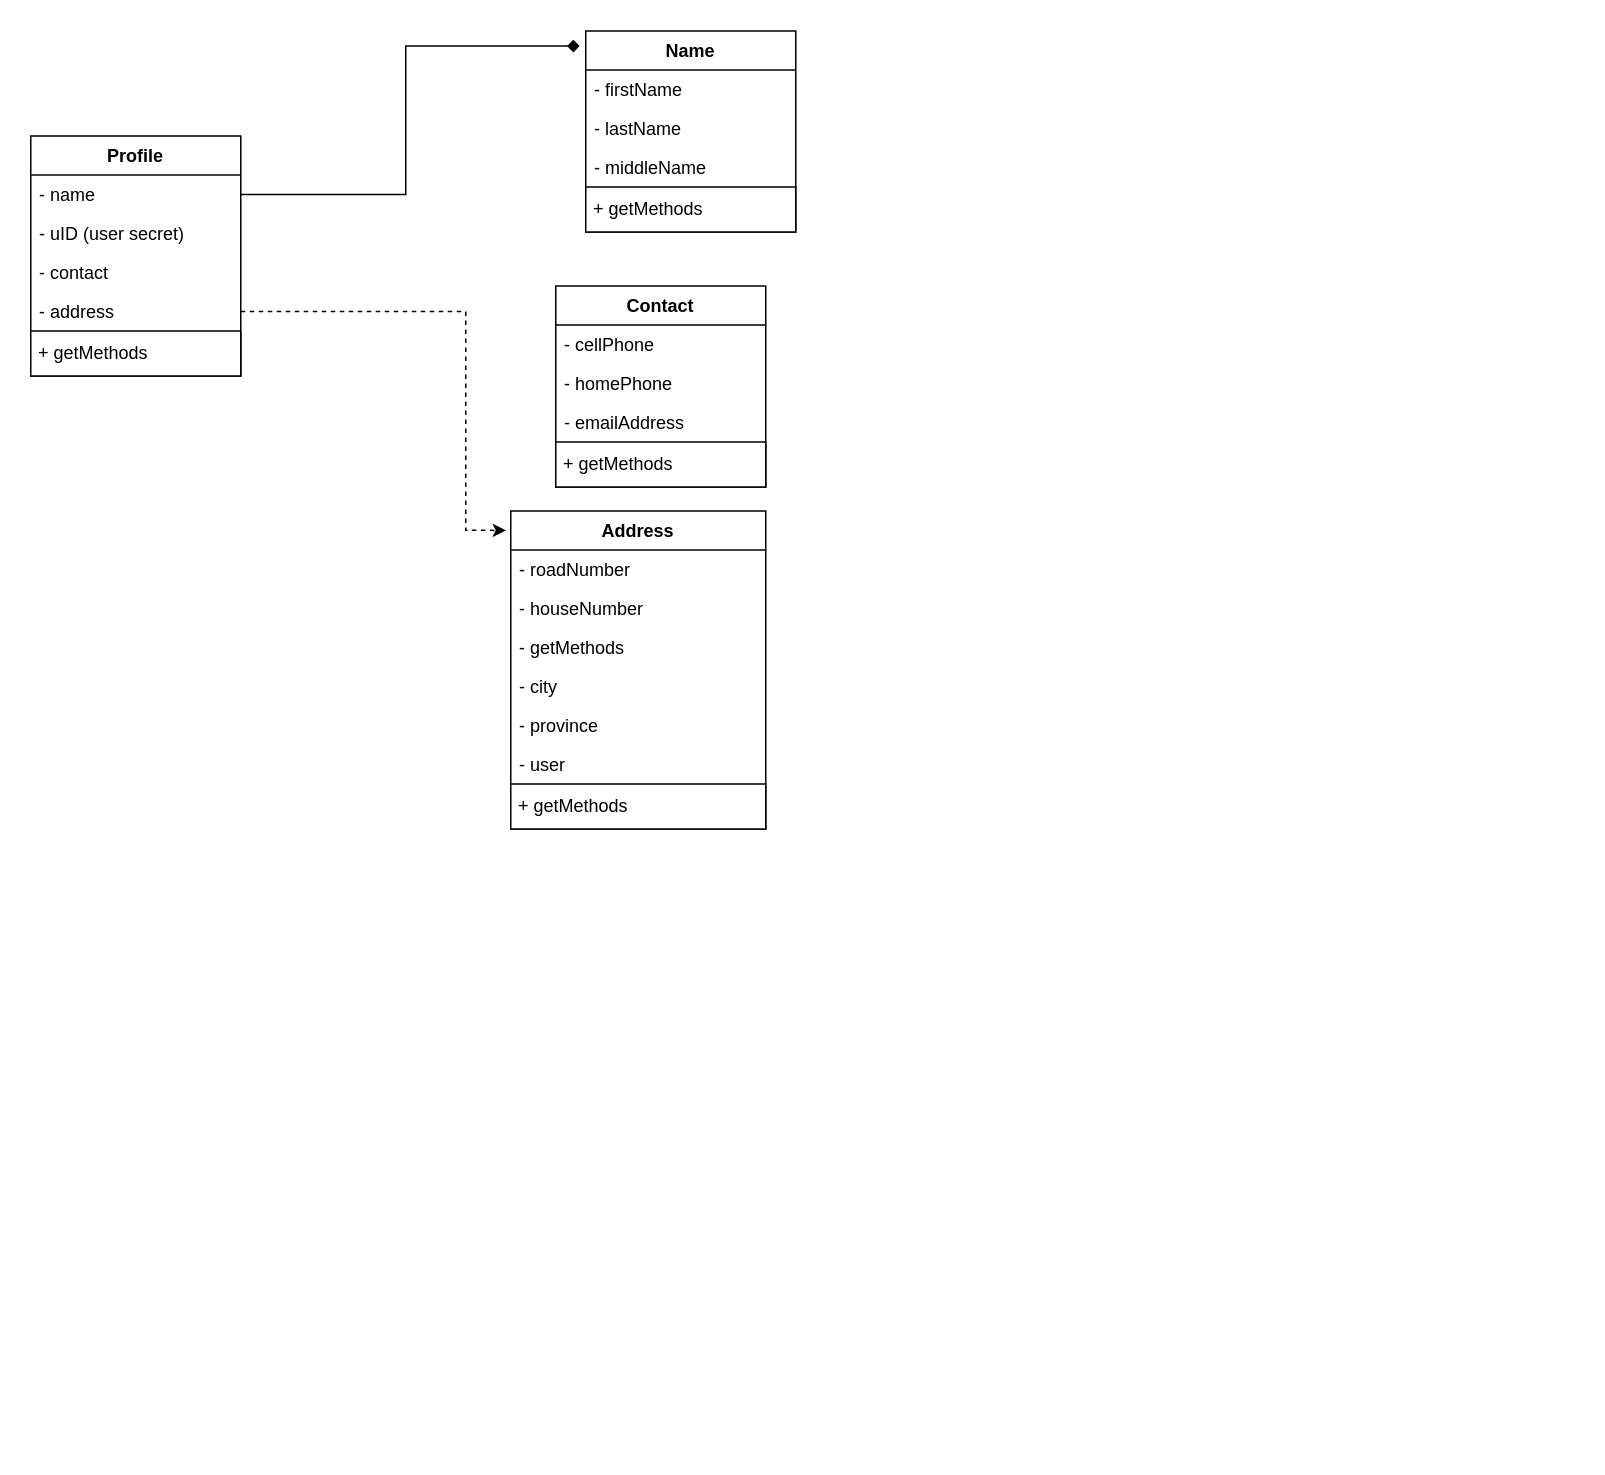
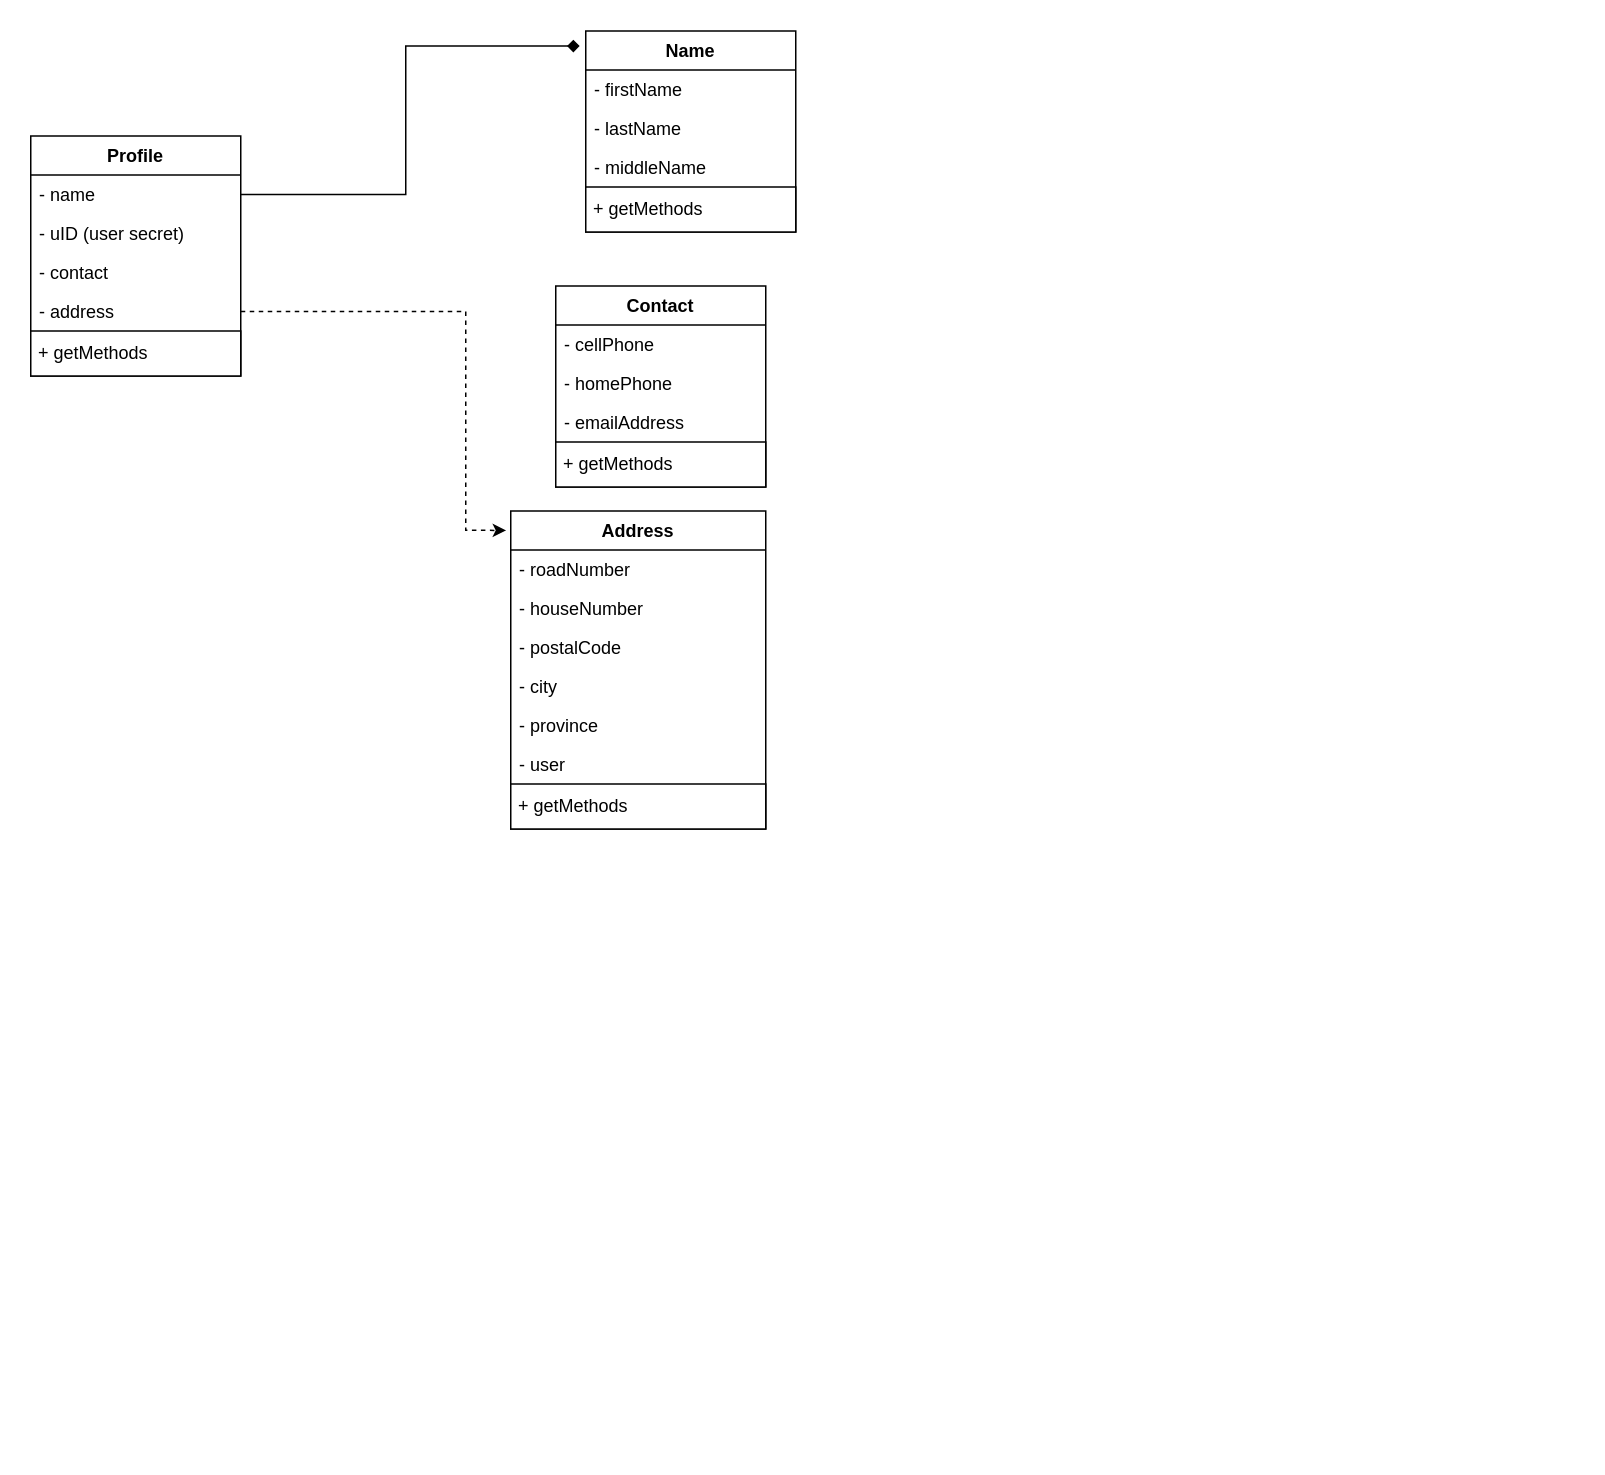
(577, 648) -> (575, 648)
